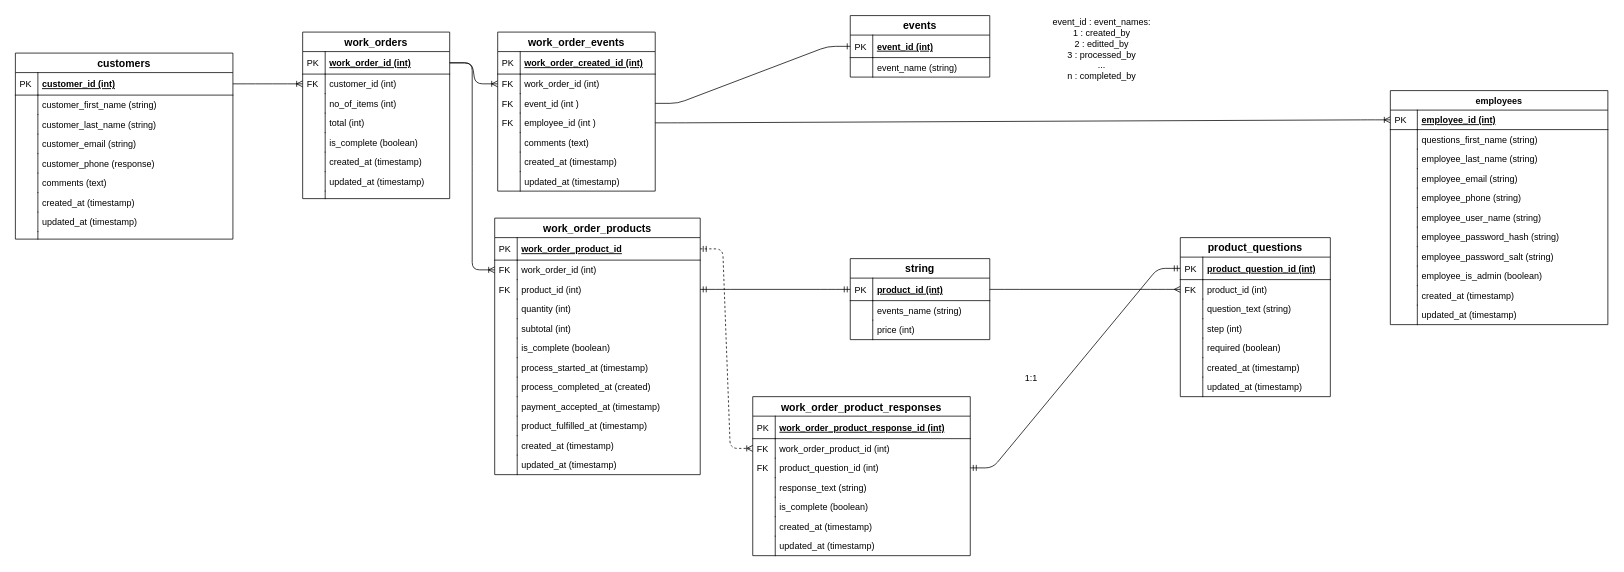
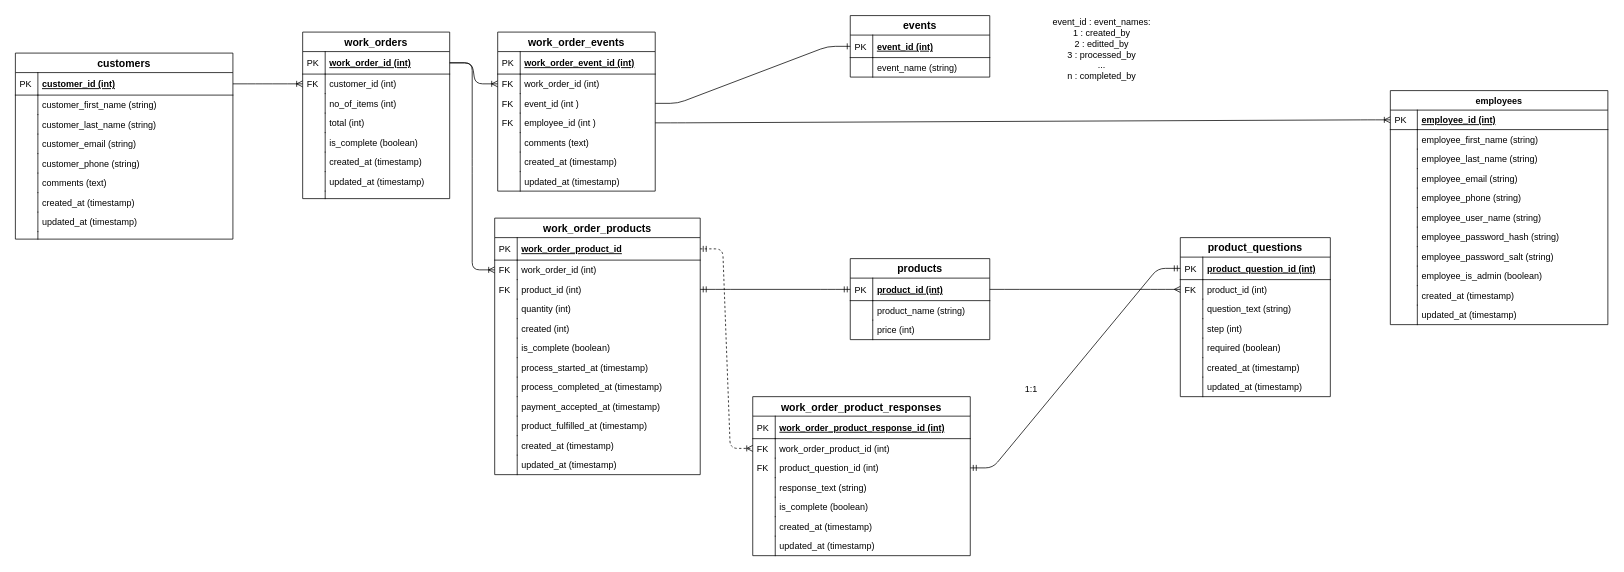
(589, 63) -> (584, 63)
(1490, 140) -> (1487, 140)
(104, 164) -> (98, 164)
(920, 269) -> (920, 269)
(925, 311) -> (927, 311)
(553, 329) -> (552, 329)
(1031, 378) -> (1031, 389)
(596, 387) -> (600, 387)
